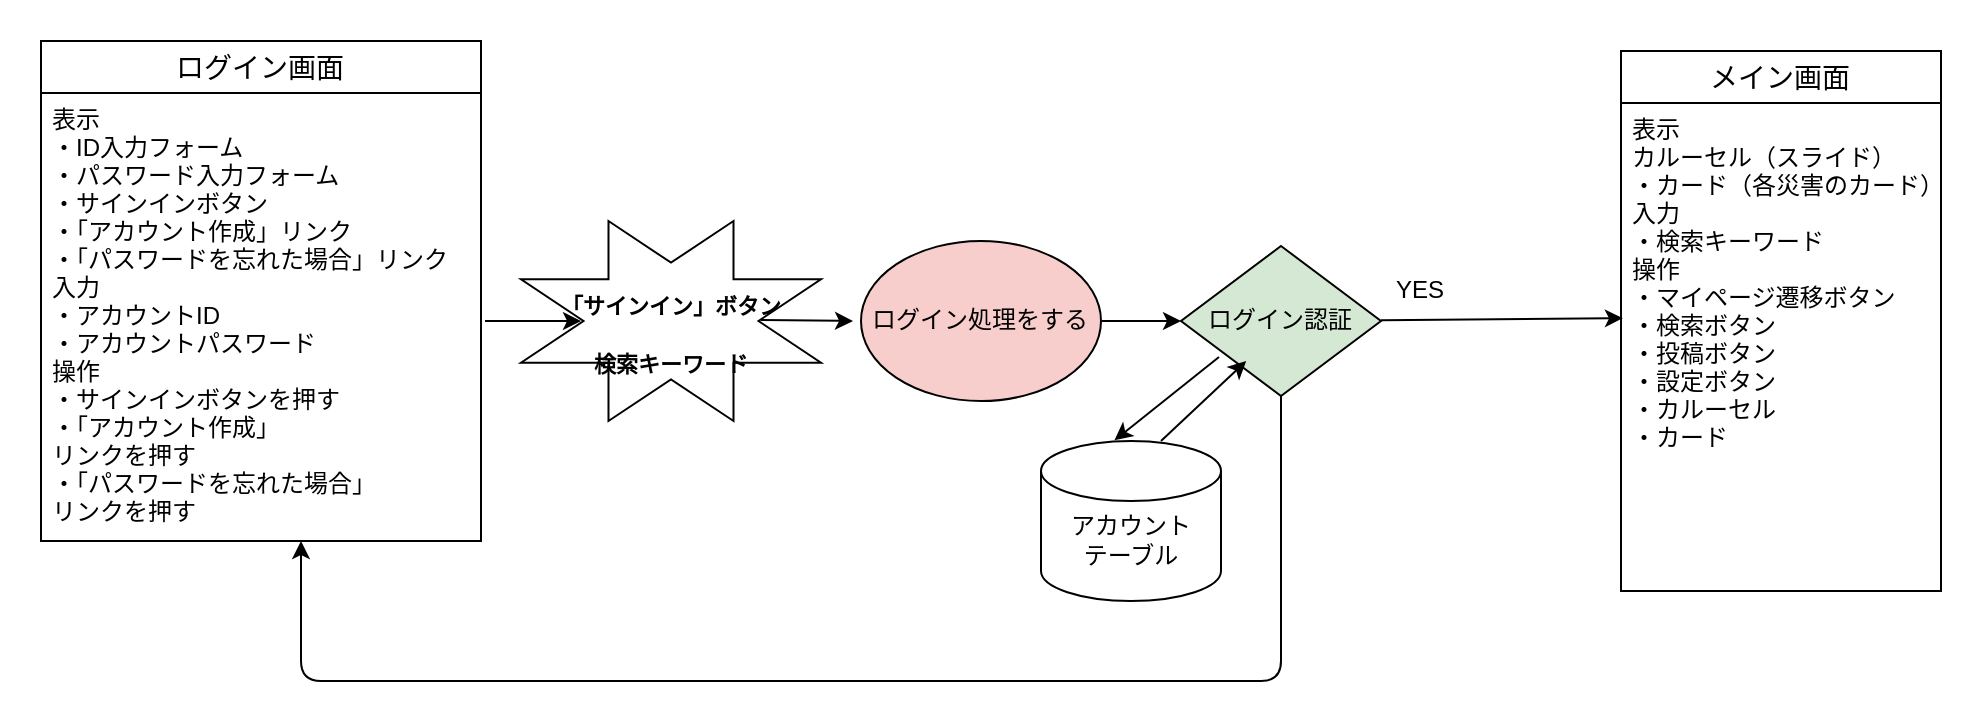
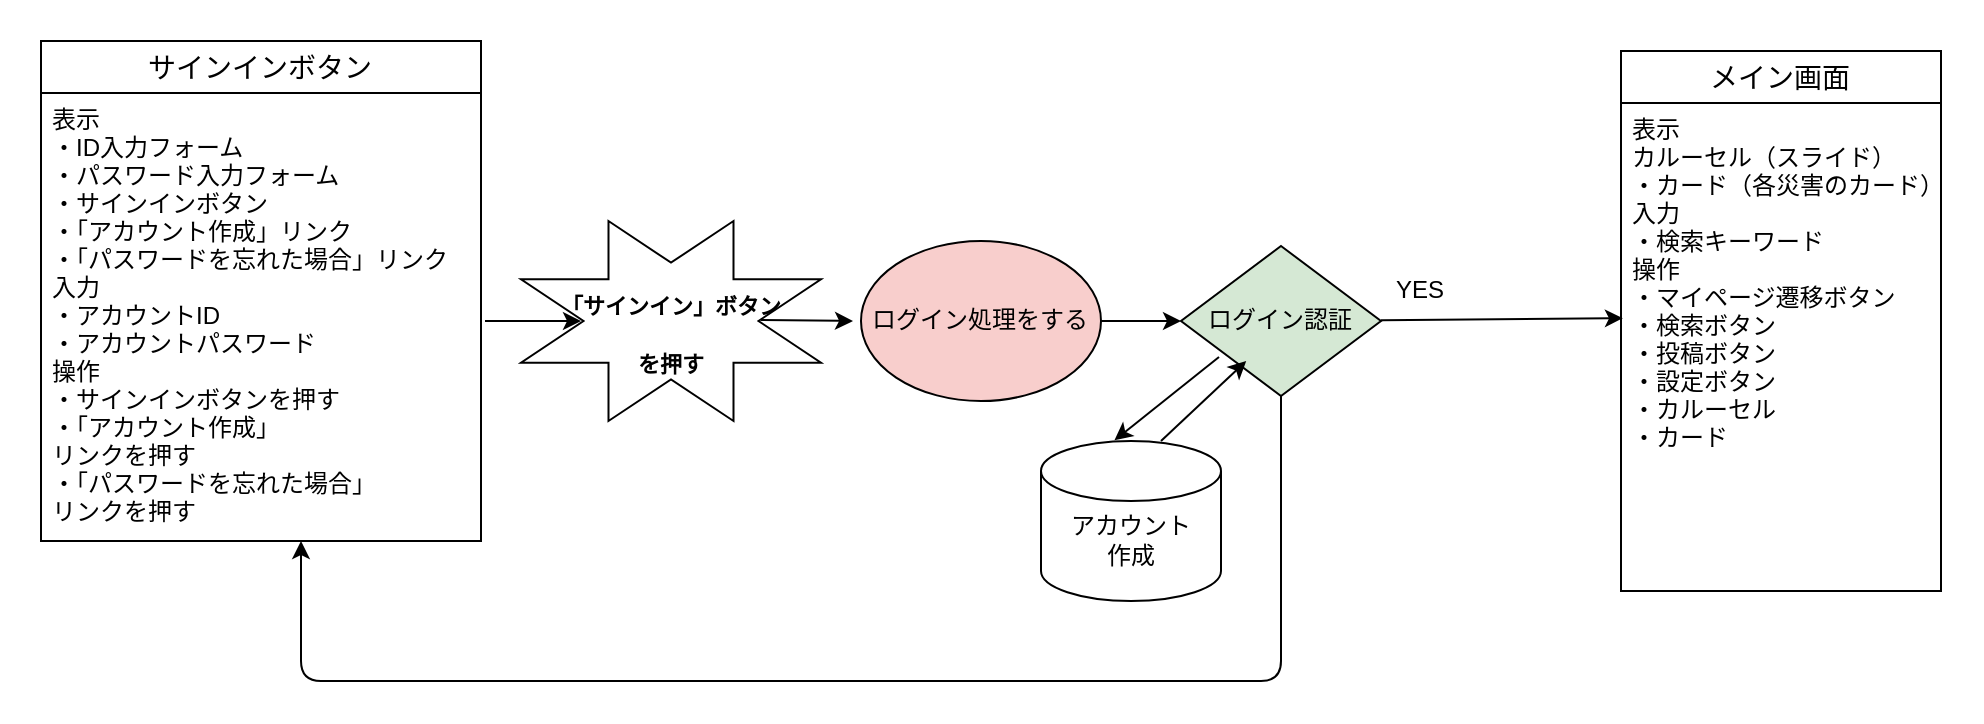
(260, 69) -> (260, 69)
(672, 327) -> (672, 327)
(1132, 541) -> (1132, 541)
